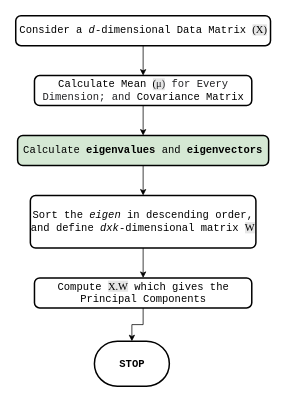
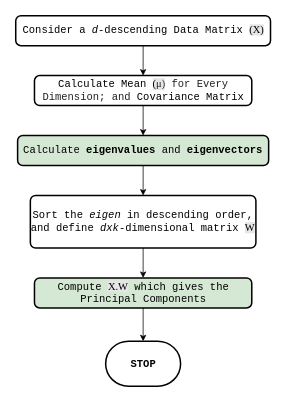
(144, 30) -> (144, 30)
(143, 293) -> (143, 293)
(132, 364) -> (143, 364)
